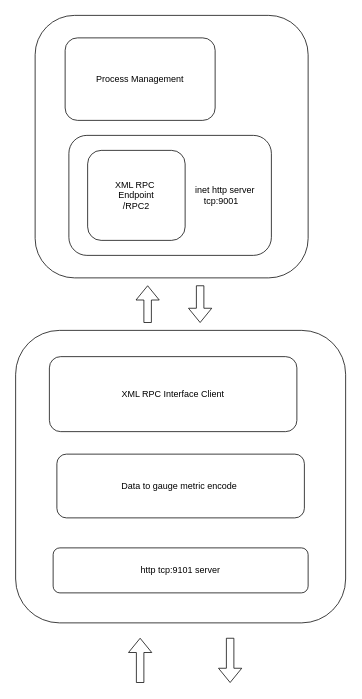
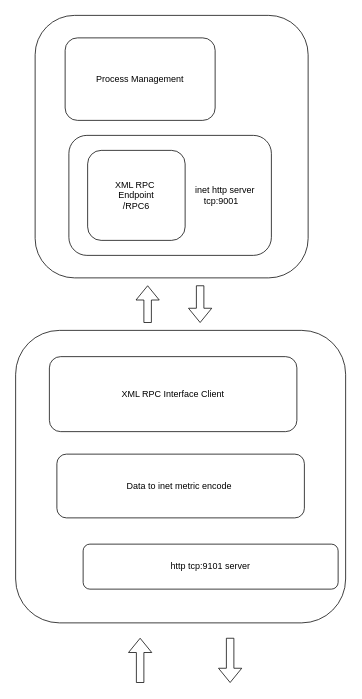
(136, 195) -> (136, 195)
(180, 486) -> (180, 486)
(180, 570) -> (210, 567)
